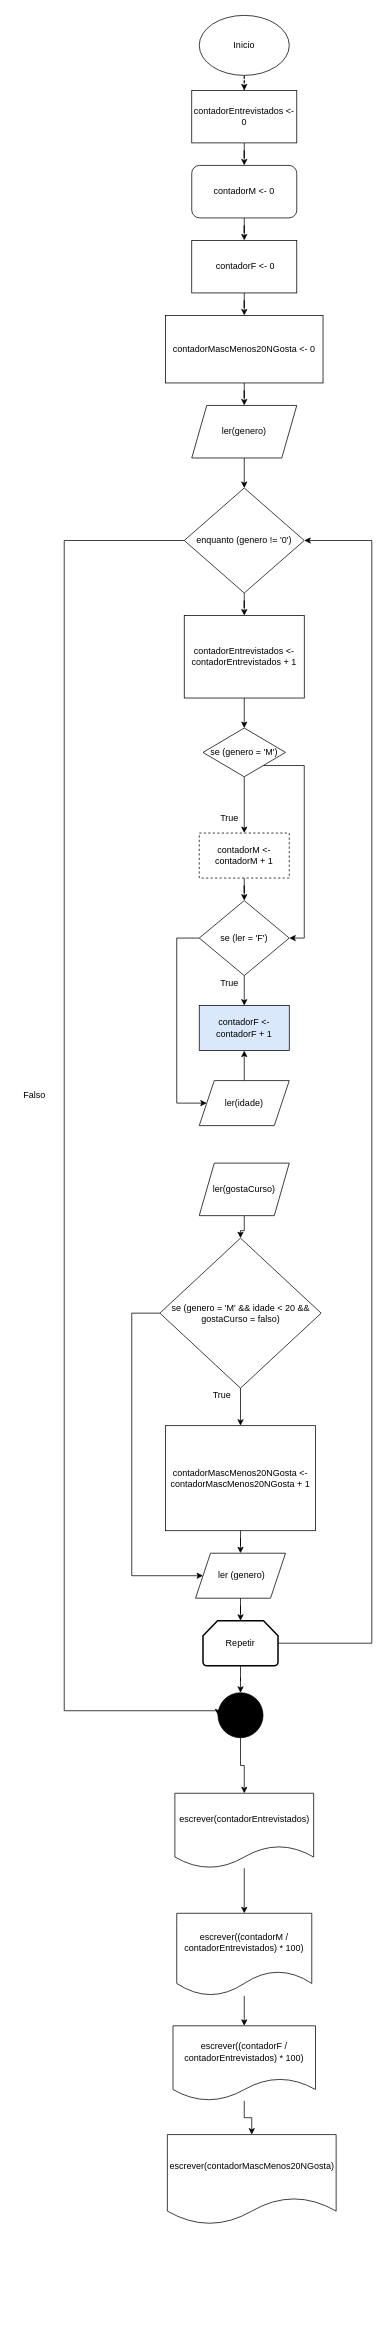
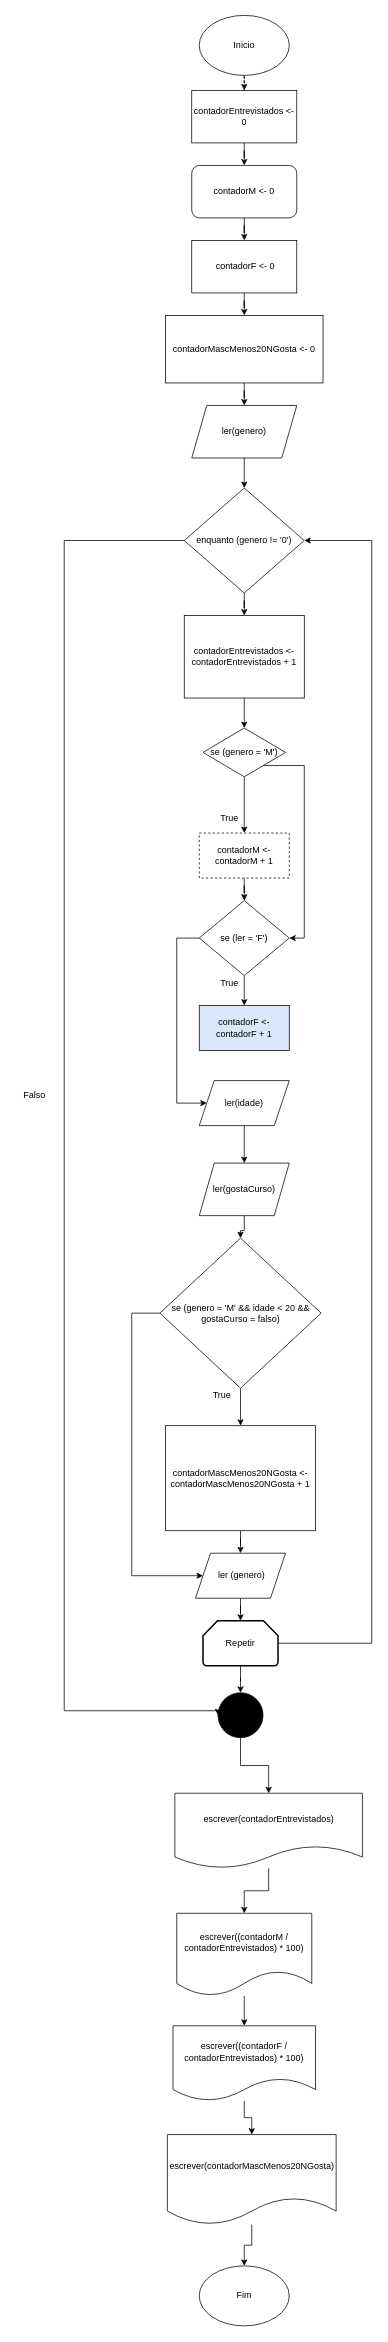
(244, 1068) -> (244, 1142)
(244, 1830) -> (269, 1830)
none -> (251, 2245)
none -> (244, 2295)
